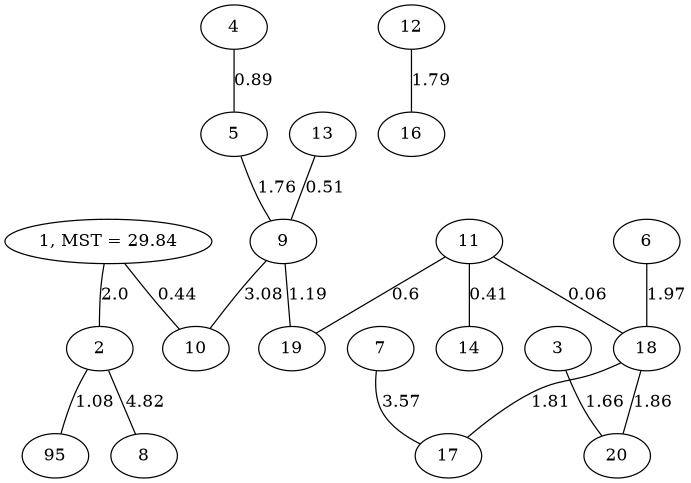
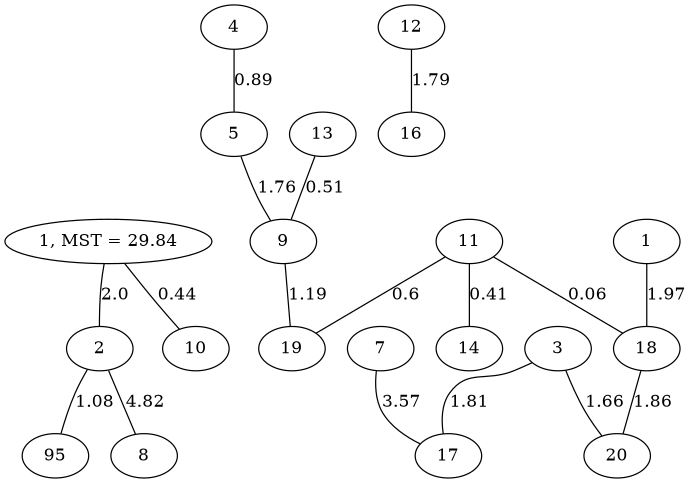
(647, 241) -> (647, 241)
(237, 294) -> none
(539, 389) -> (468, 379)
